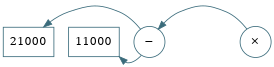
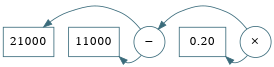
none -> (203, 42)
